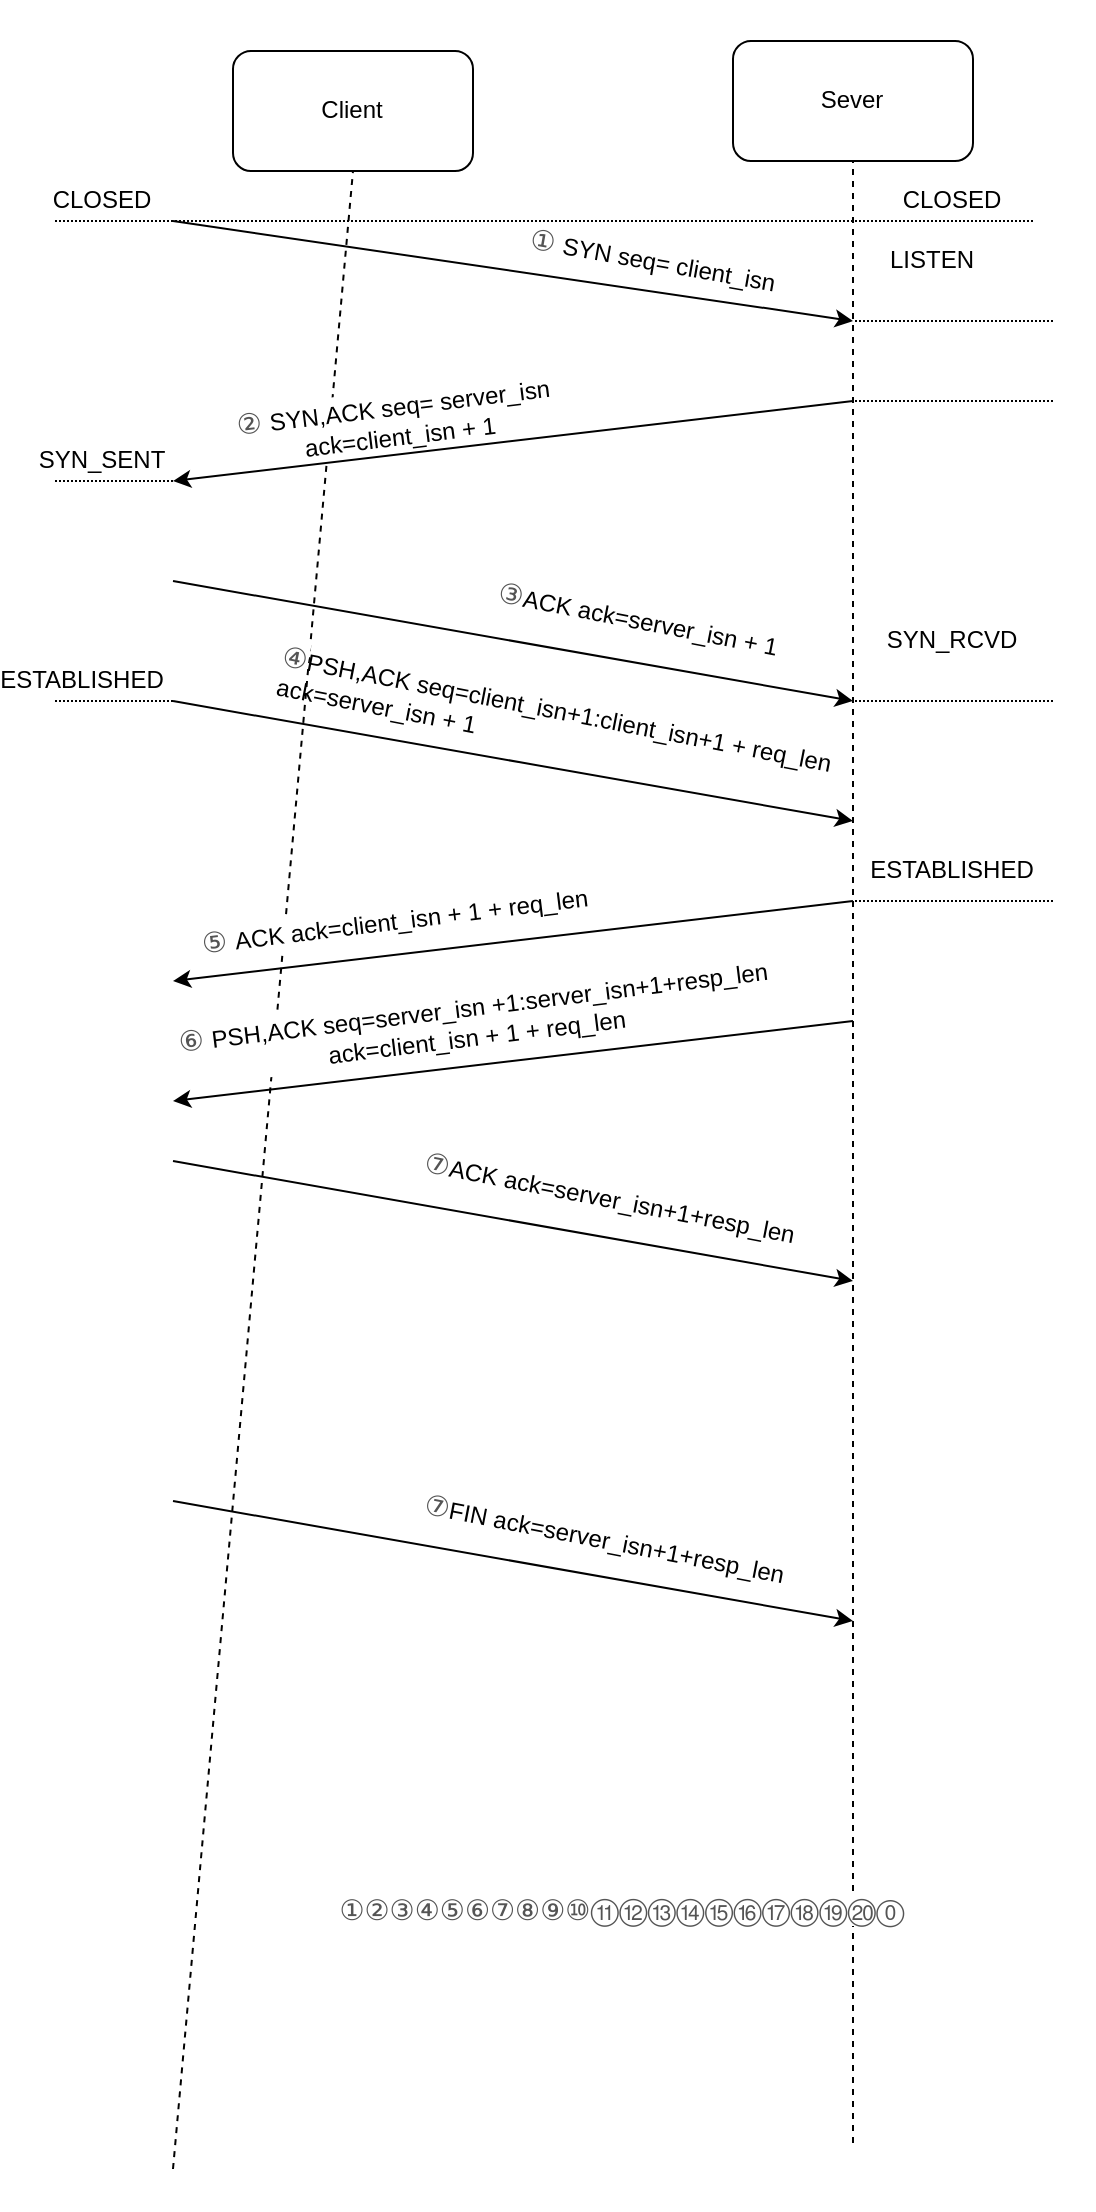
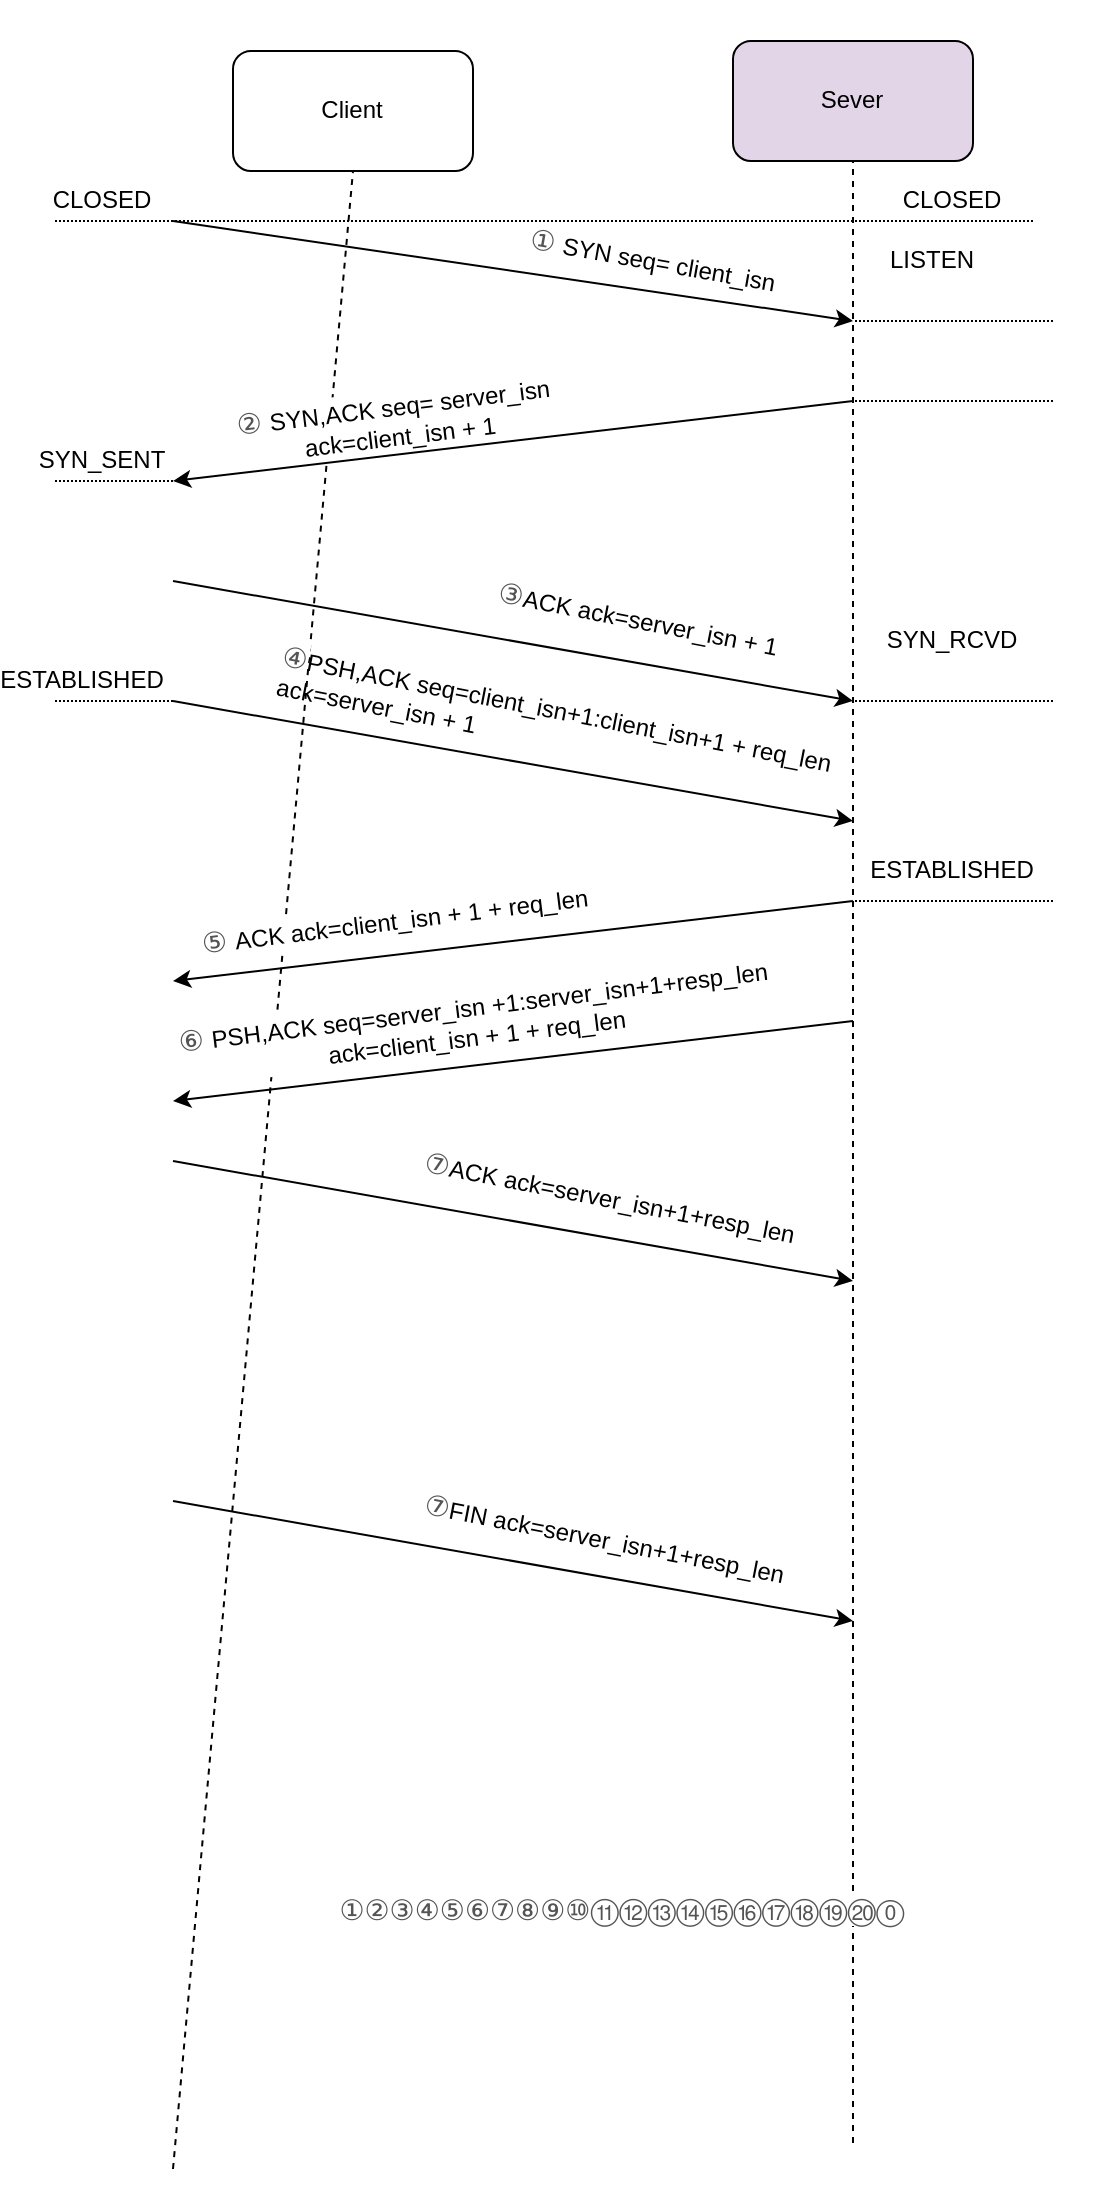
(853, 101) -> (853, 101)
